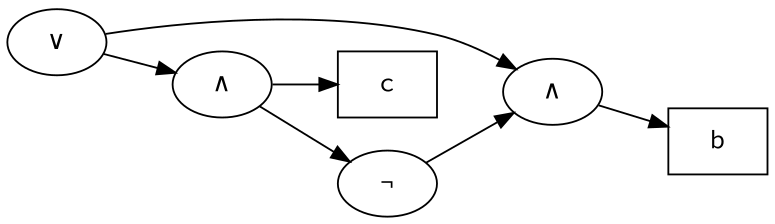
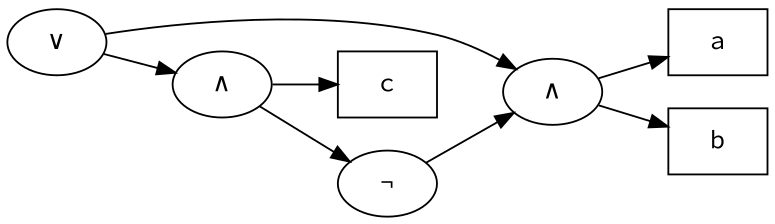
none -> (718, 42)
